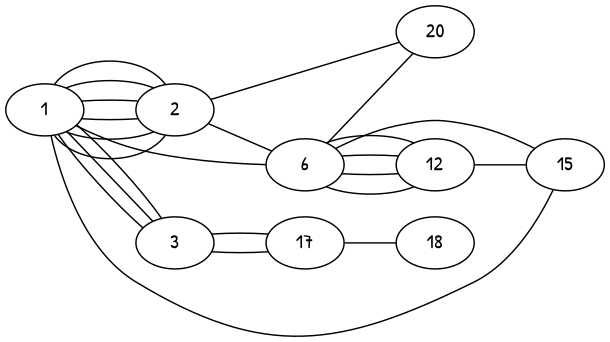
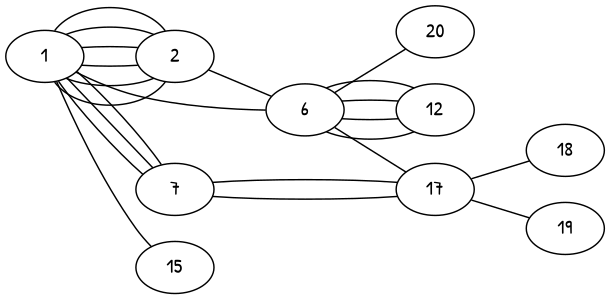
(305, 71) -> none
(435, 120) -> (370, 150)
(500, 165) -> none
none -> (565, 228)
(175, 243) -> (175, 189)
